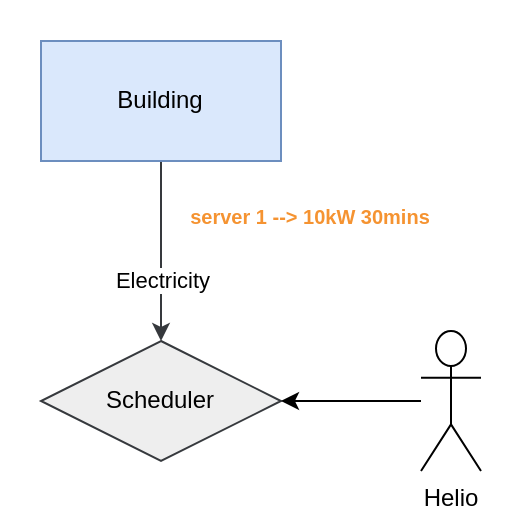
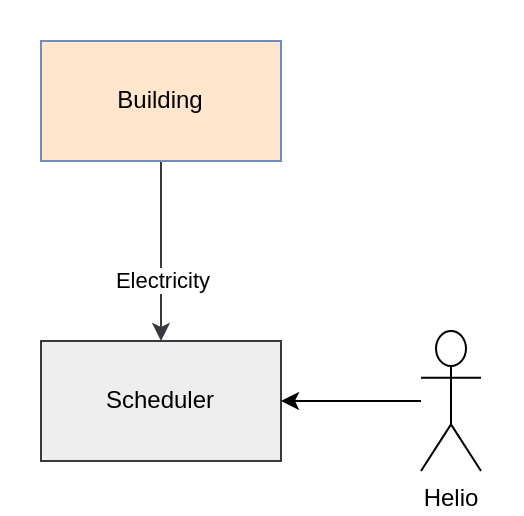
(161, 101) -> (161, 101)
(311, 216) -> none
(161, 401) -> (161, 401)
